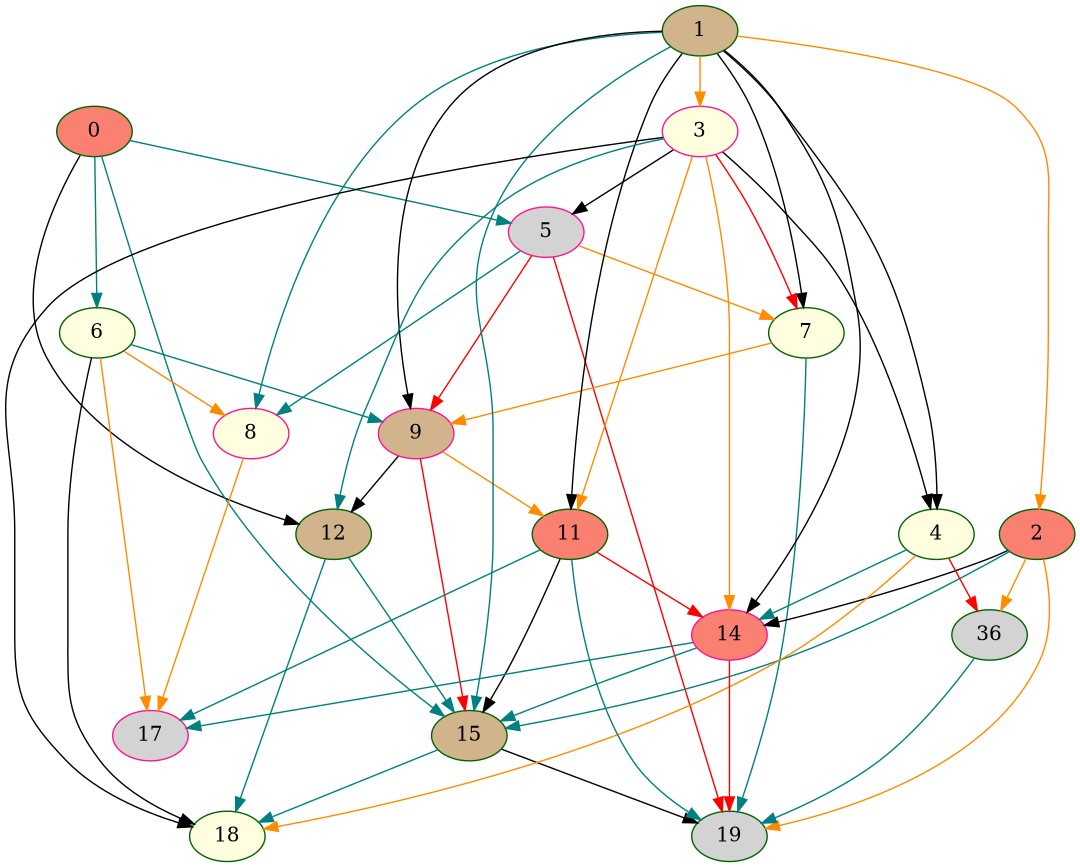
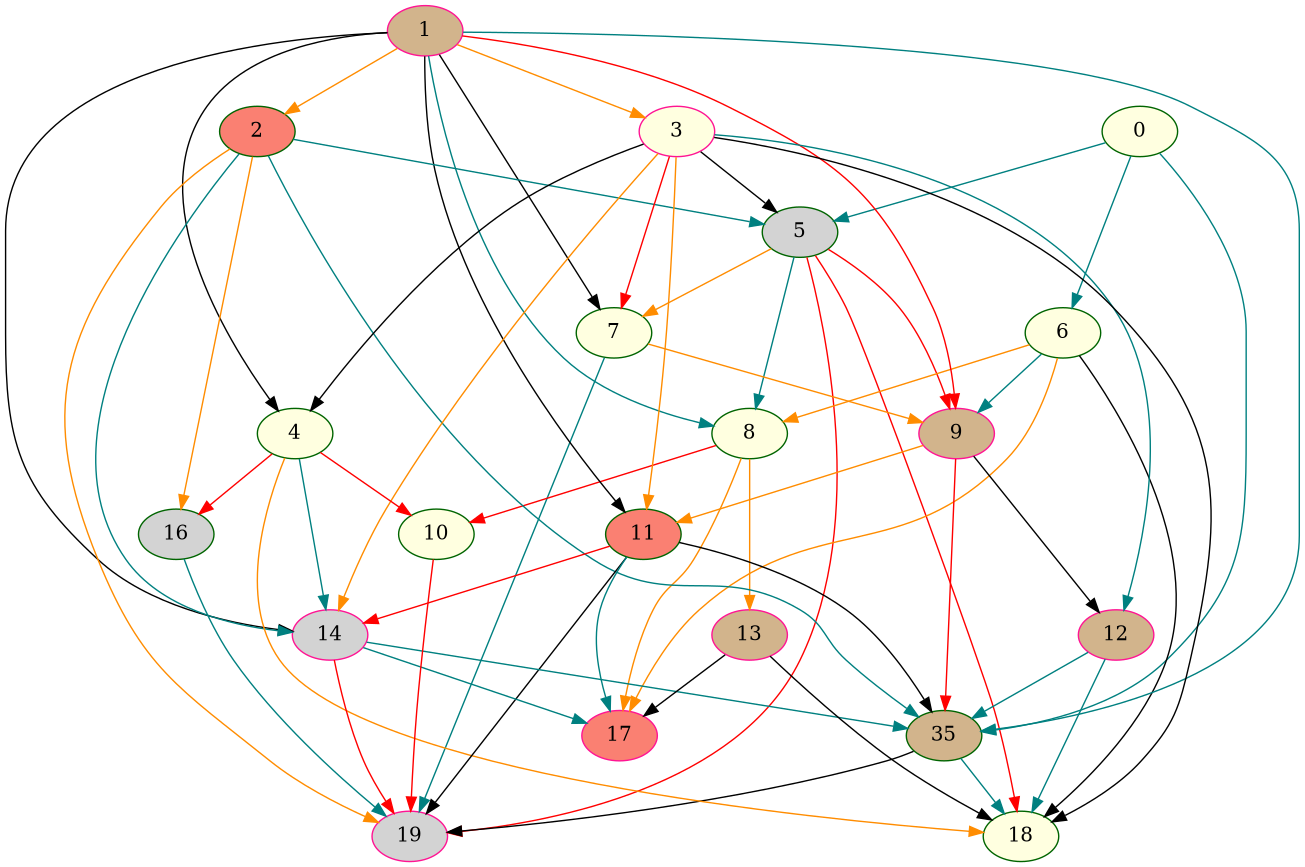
(700, 31) -> (425, 31)
(94, 131) -> (1140, 131)
(431, 135) -> (776, 132)
none -> (533, 183)
(546, 232) -> (800, 232)
(70, 392) -> none
(251, 434) -> (750, 434)
none -> (923, 508)
(334, 534) -> (1116, 635)
none -> (436, 534)
(894, 590) -> (99, 427)
(729, 635) -> (330, 635)
none -> (750, 635)
(990, 635) -> (176, 534)
(603, 700) -> (531, 680)
(150, 736) -> (620, 736)
(469, 736) -> (944, 736)
(729, 836) -> (410, 836)
